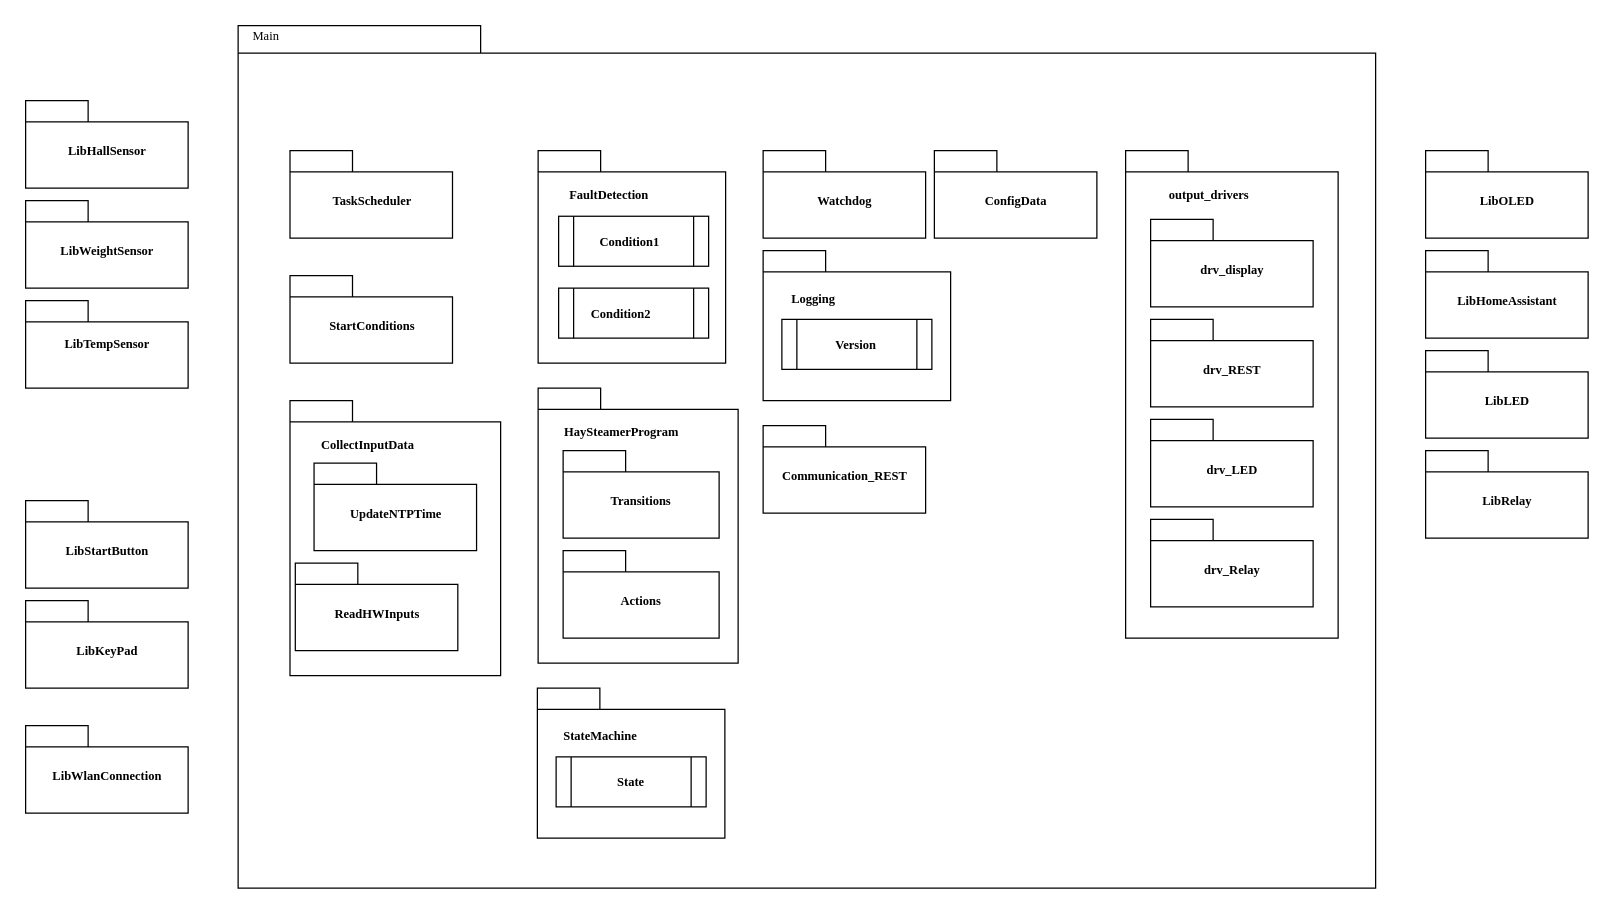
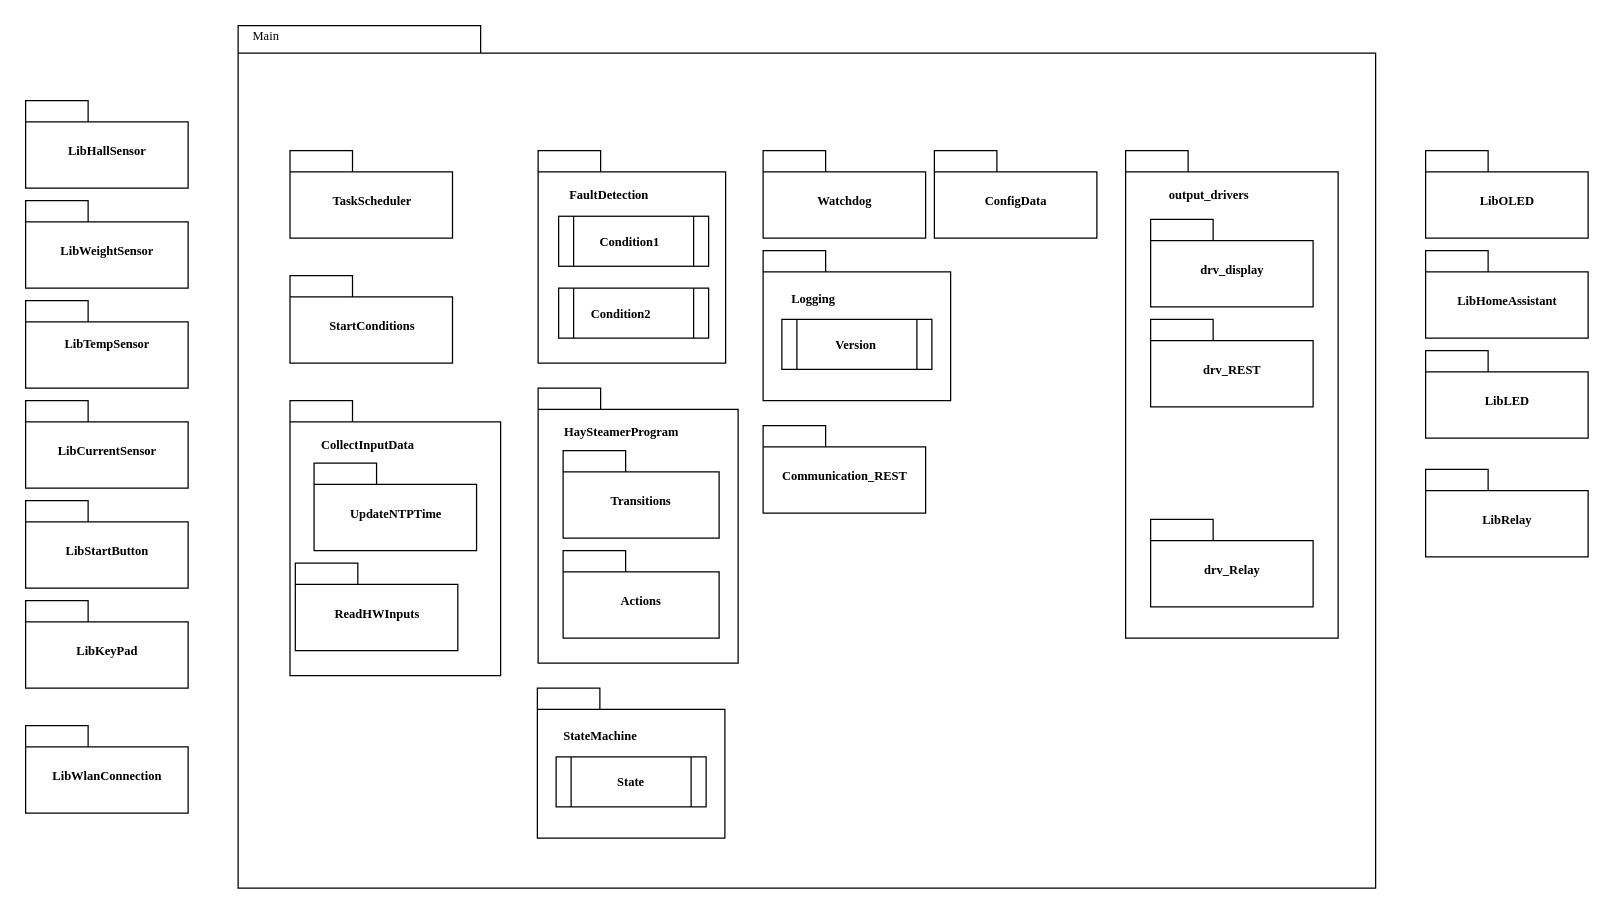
none -> (107, 444)
(1232, 463) -> none
(1507, 494) -> (1507, 513)
